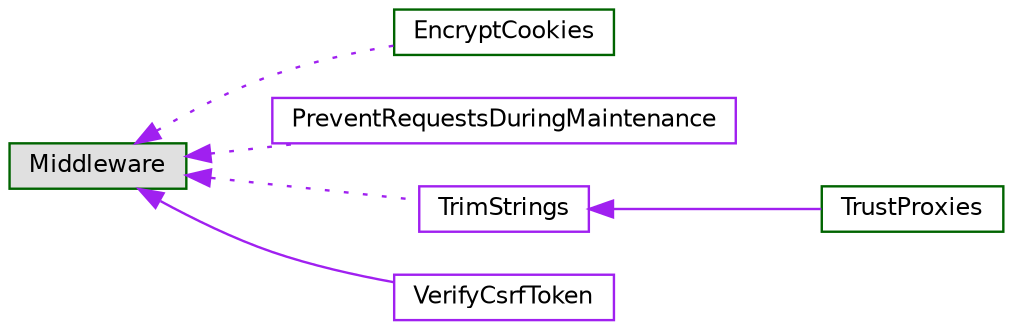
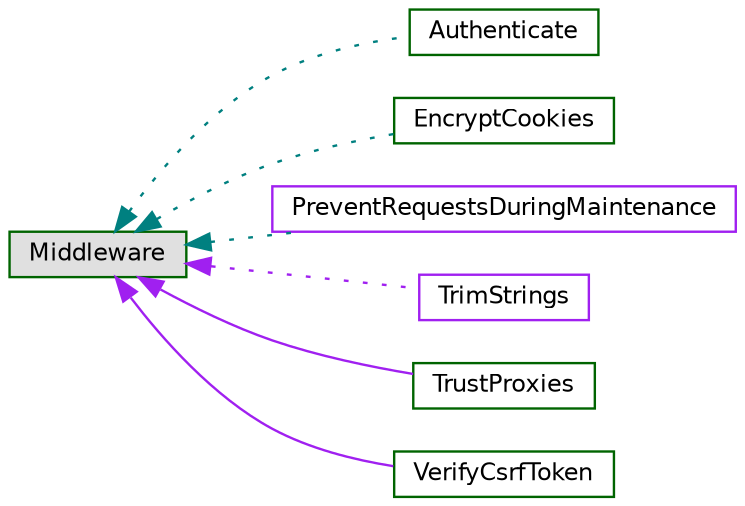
none -> (504, 32)
(271, 76) -> (271, 164)
(255, 149) -> (255, 237)
(717, 209) -> (283, 344)
(504, 297) -> (504, 474)
